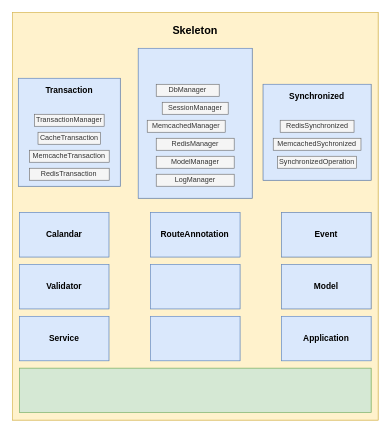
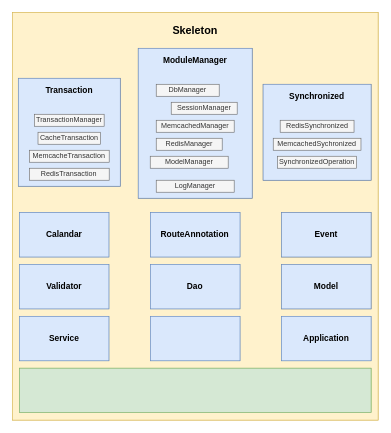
none -> (195, 60)
(195, 108) -> (204, 108)
(186, 126) -> (195, 126)
(195, 144) -> (189, 144)
(195, 162) -> (189, 162)
(195, 180) -> (195, 186)
none -> (195, 287)
